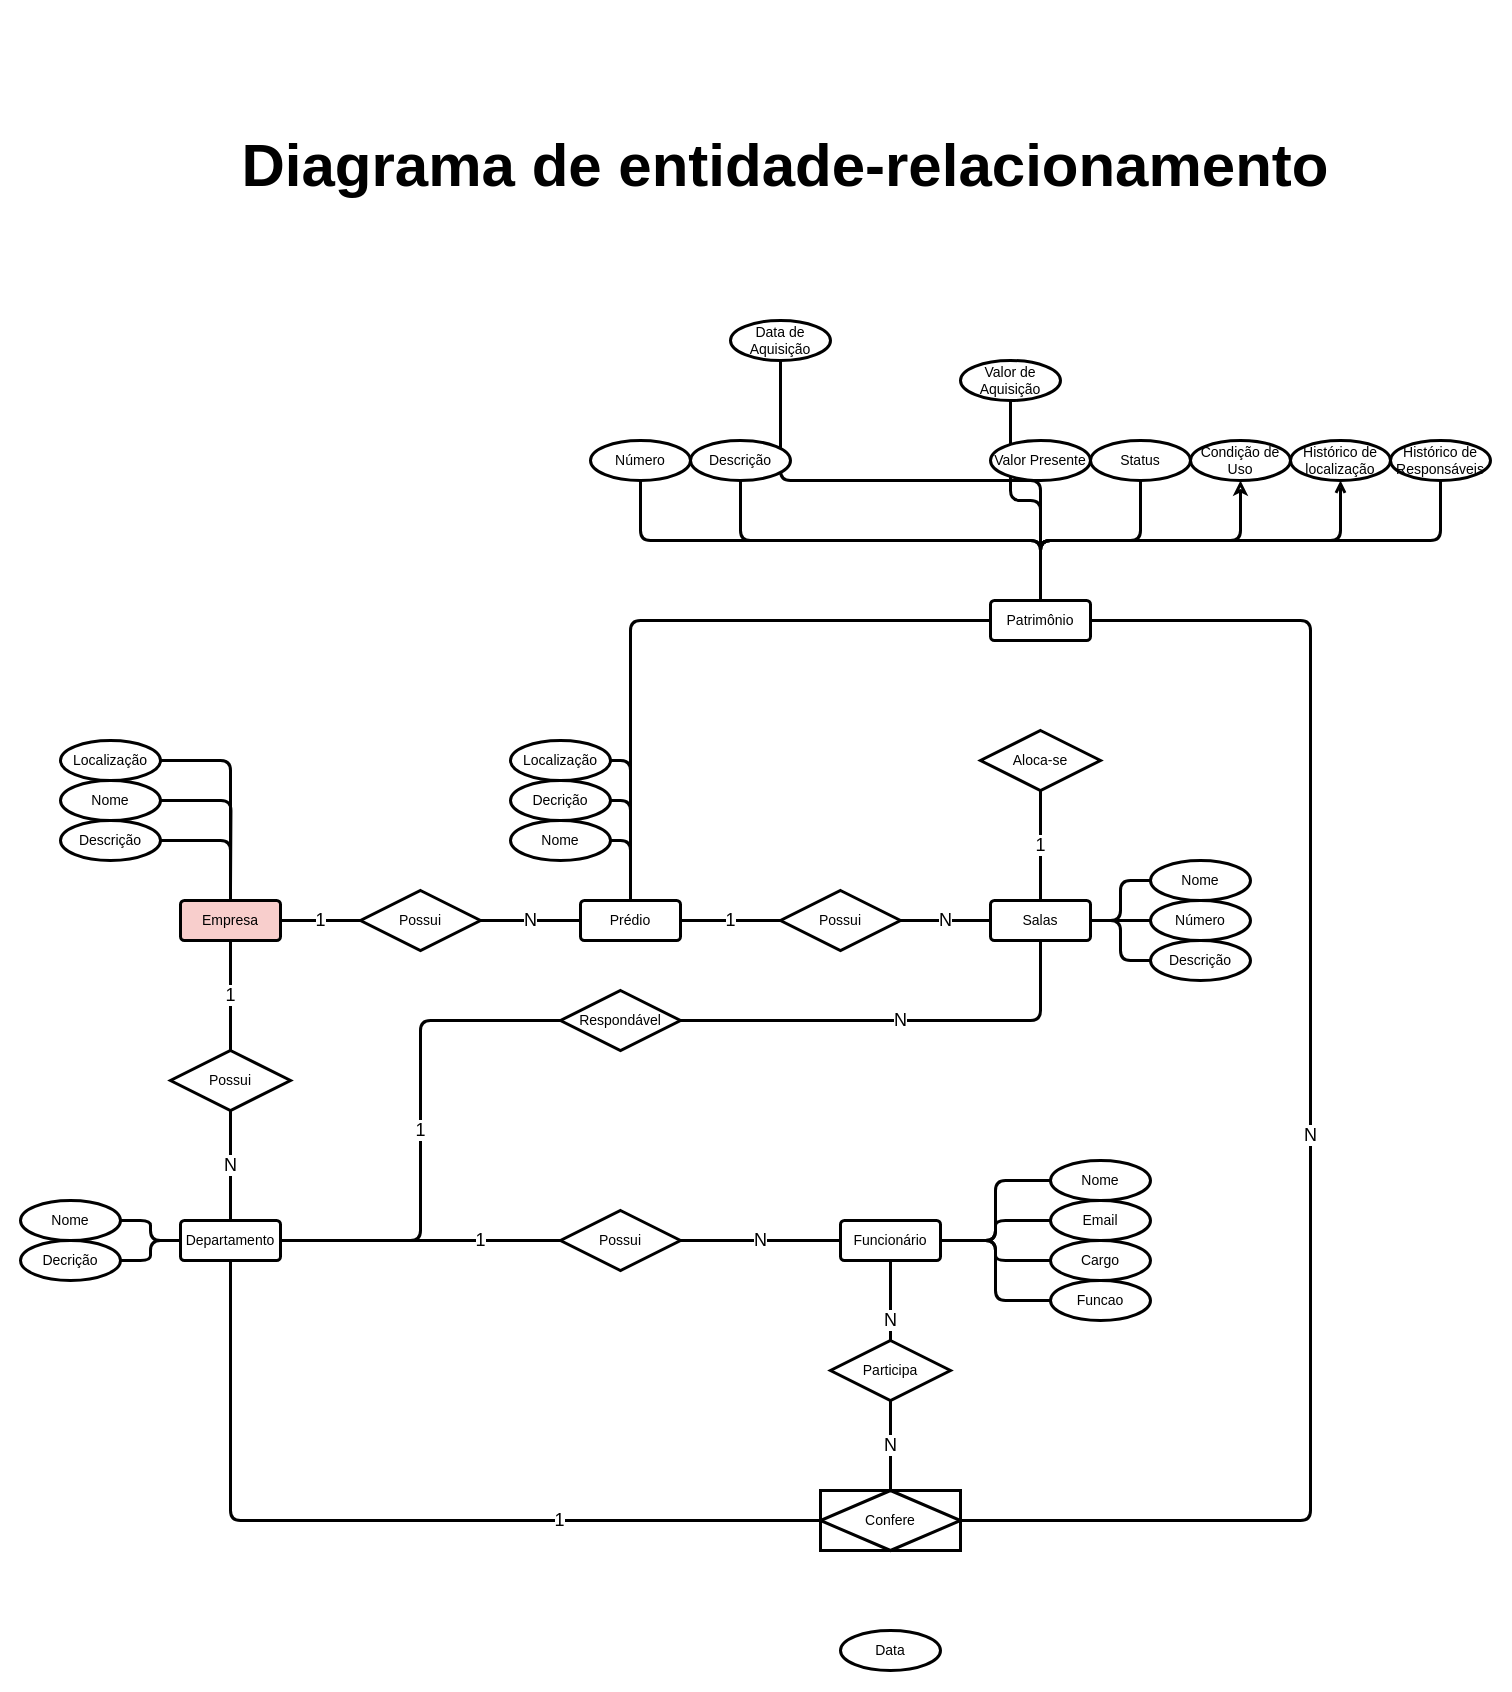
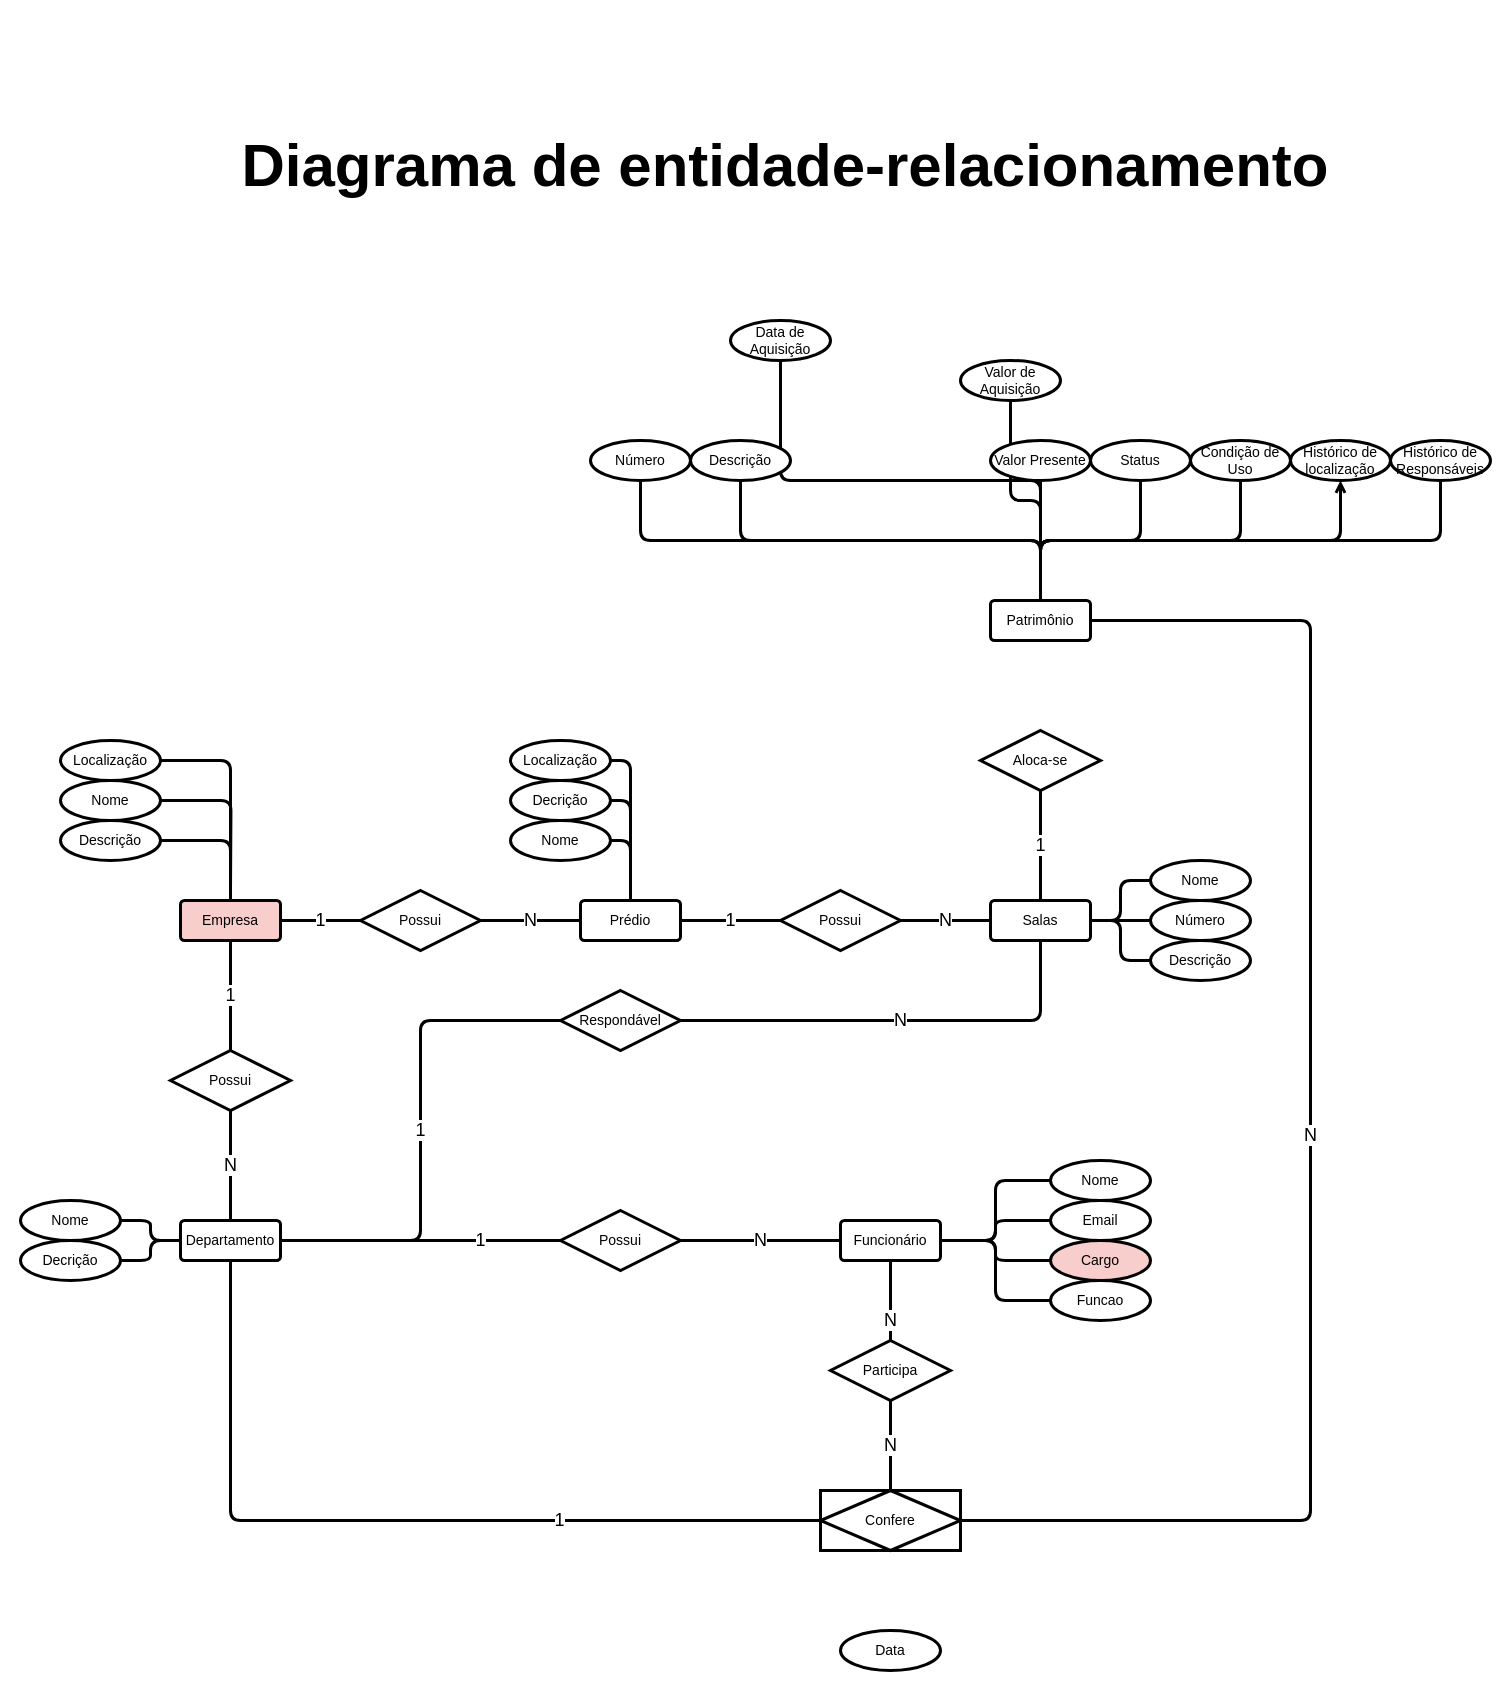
(1241, 493) -> (1241, 488)
(745, 621) -> (1041, 482)
(1101, 1261) -> (1101, 1261)
